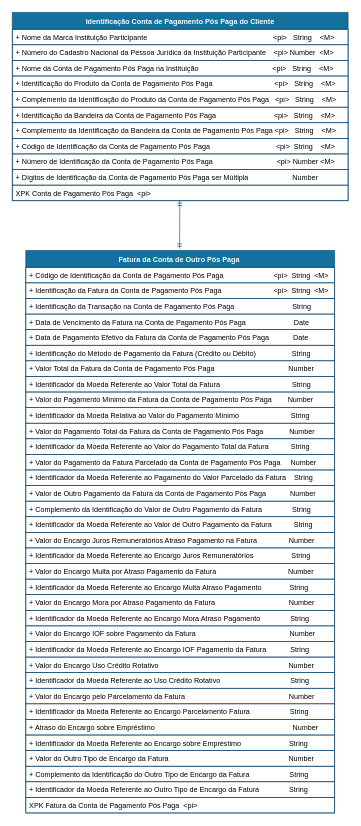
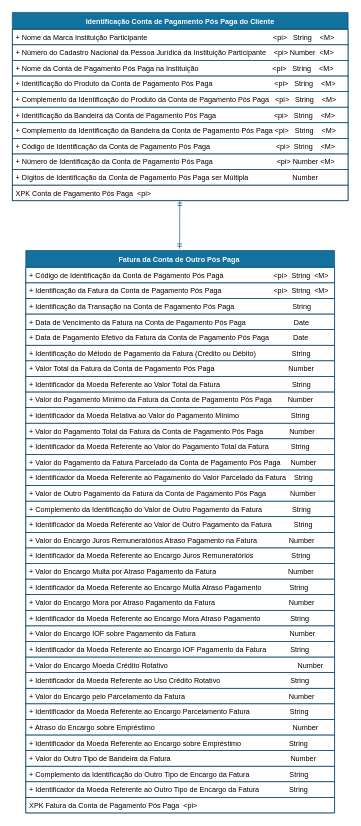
(212, 665) -> (217, 665)
(209, 759) -> (210, 759)
